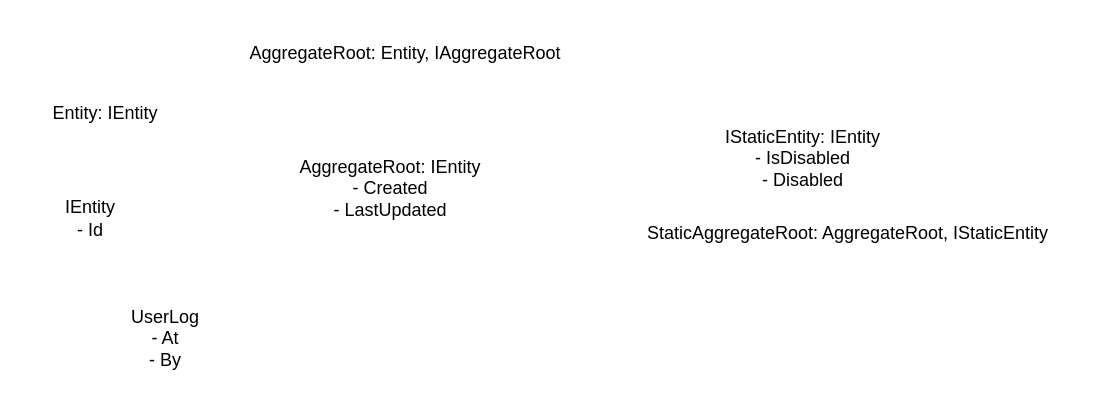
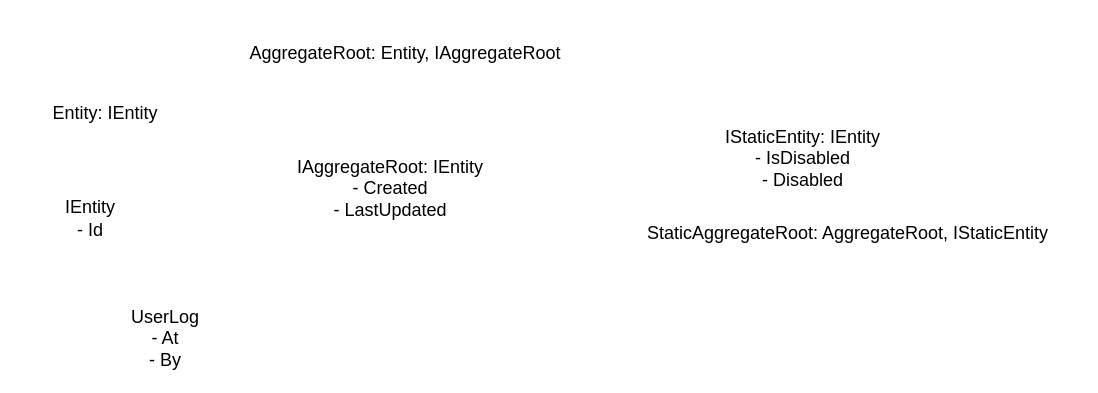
(391, 188) -> (391, 188)
